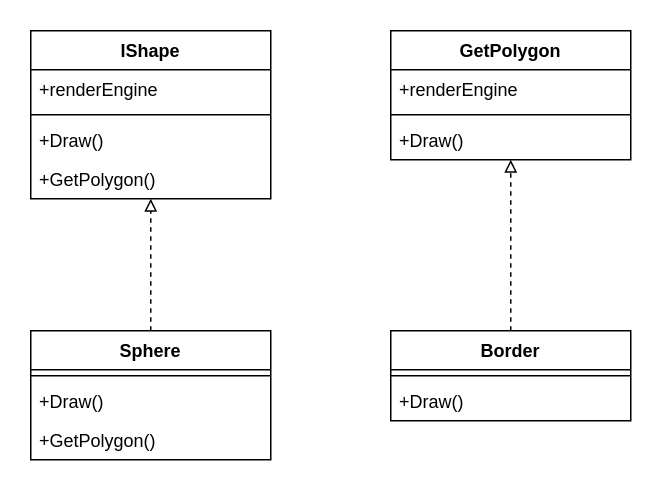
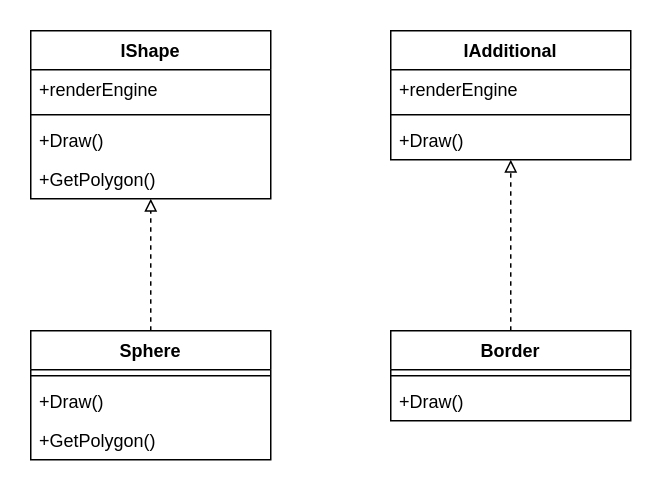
(511, 52) -> (511, 52)
